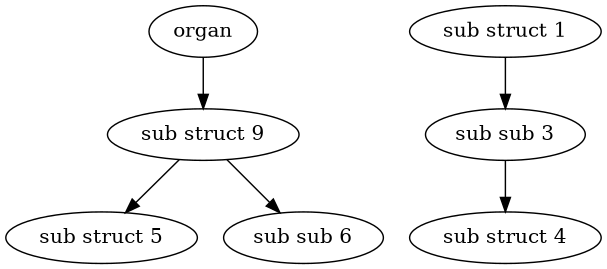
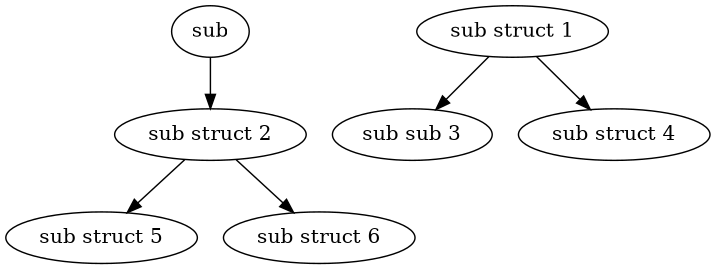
(203, 32) -> (210, 32)
(203, 135) -> (210, 135)
(505, 179) -> (558, 78)
(303, 238) -> (319, 238)
